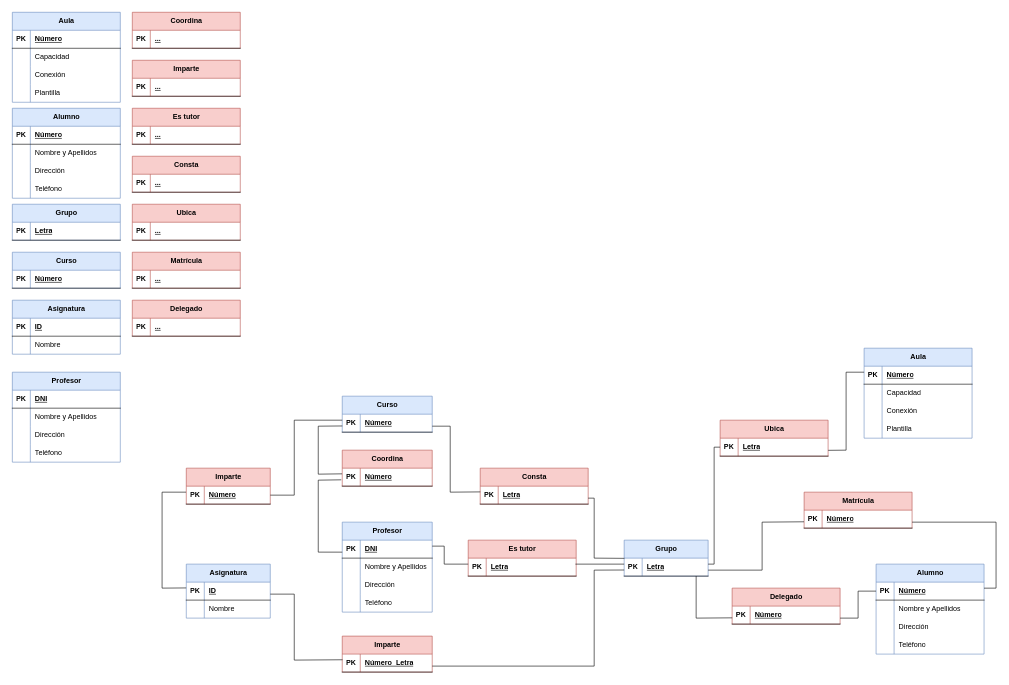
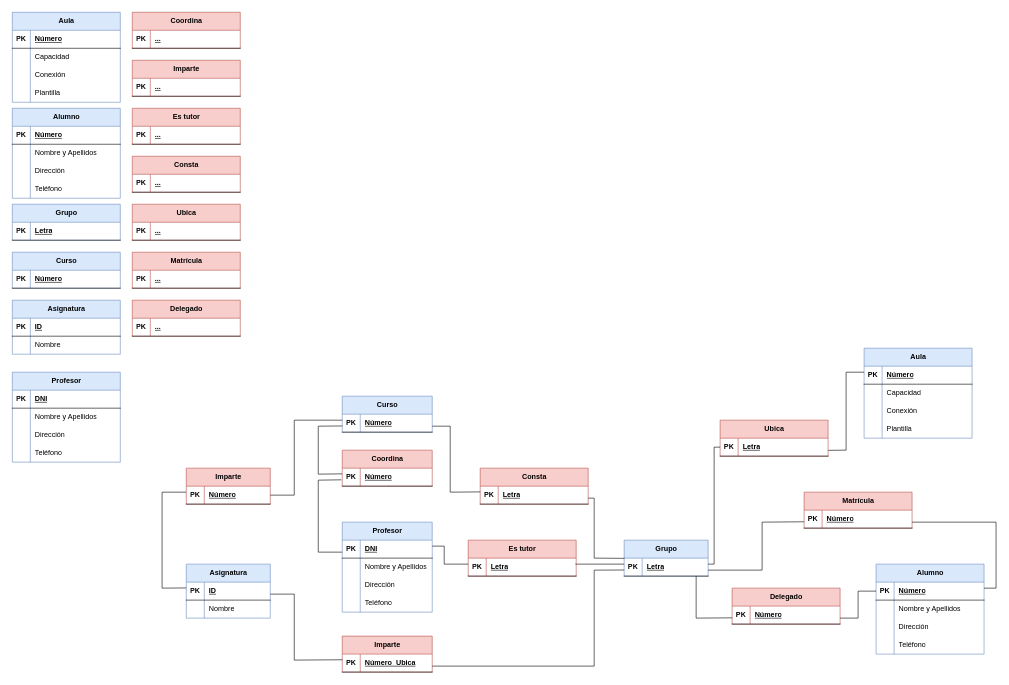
(390, 663) -> (389, 663)
